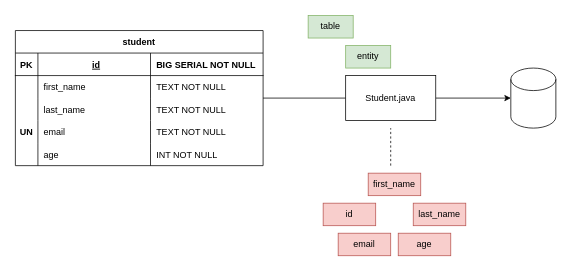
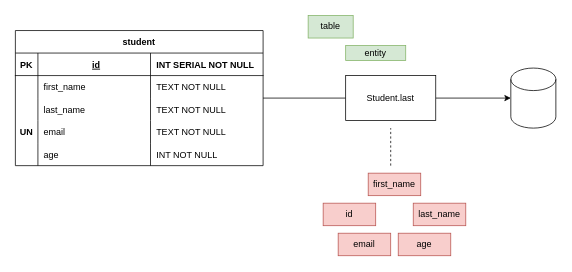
(368, 57) -> (375, 53)
(200, 65) -> (200, 65)
(390, 98) -> (390, 98)
